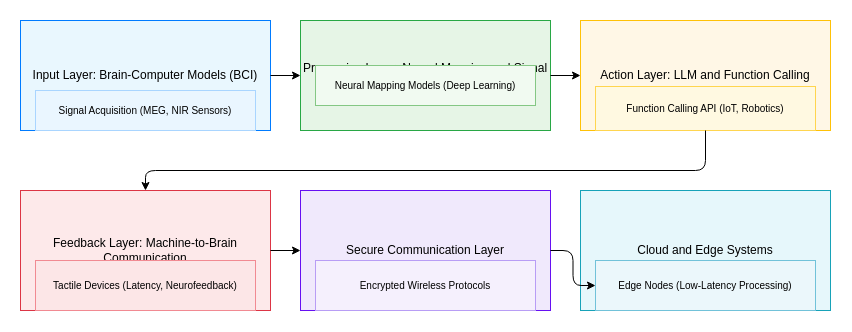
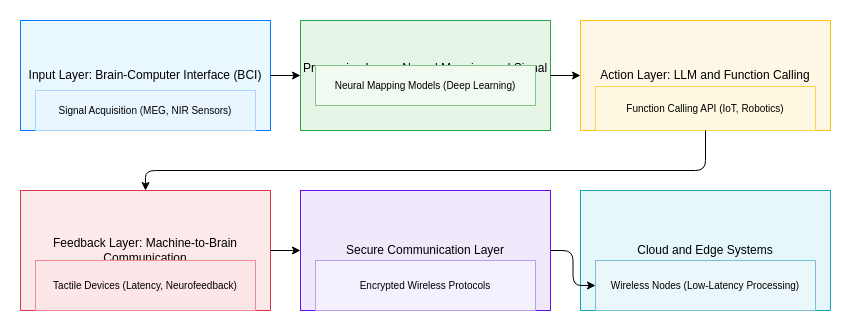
(146, 76) -> (146, 76)
(706, 286) -> (706, 286)
